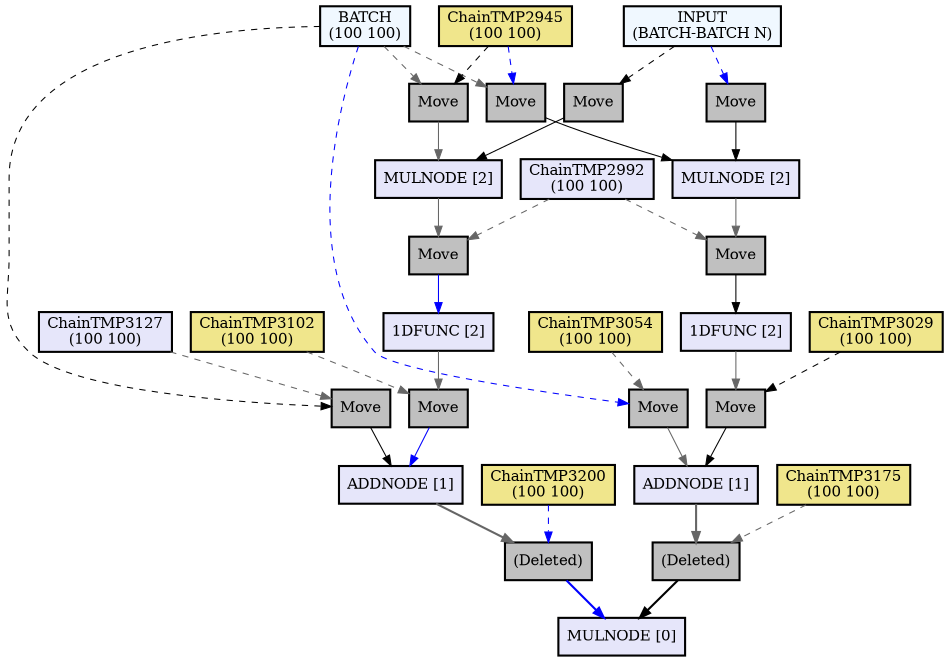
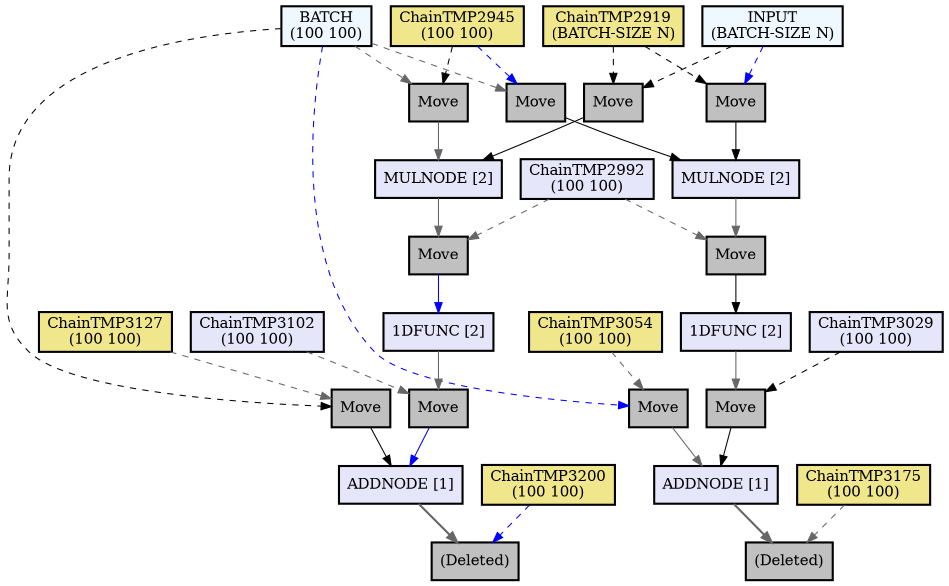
none -> (613, 26)
(702, 26) -> (773, 26)
(105, 332) -> (105, 332)
(257, 332) -> (257, 332)
(876, 332) -> (876, 332)
(622, 637) -> none
